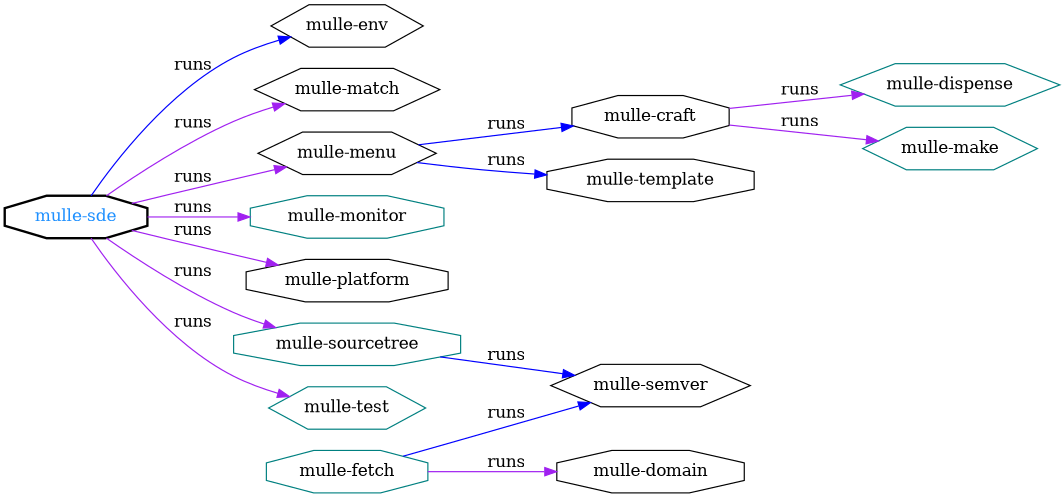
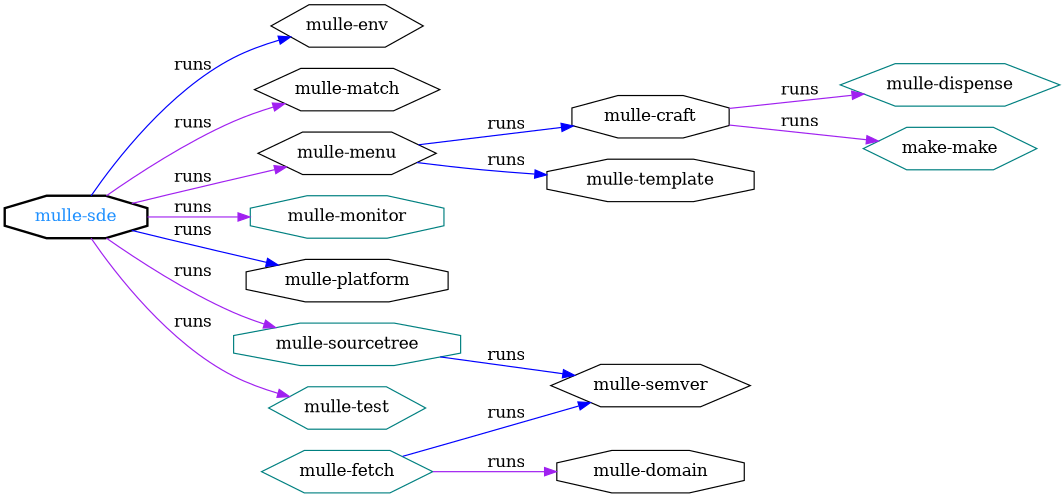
(950, 149) -> (950, 149)
(199, 247) -> (199, 247)
(347, 472) -> (347, 472)
